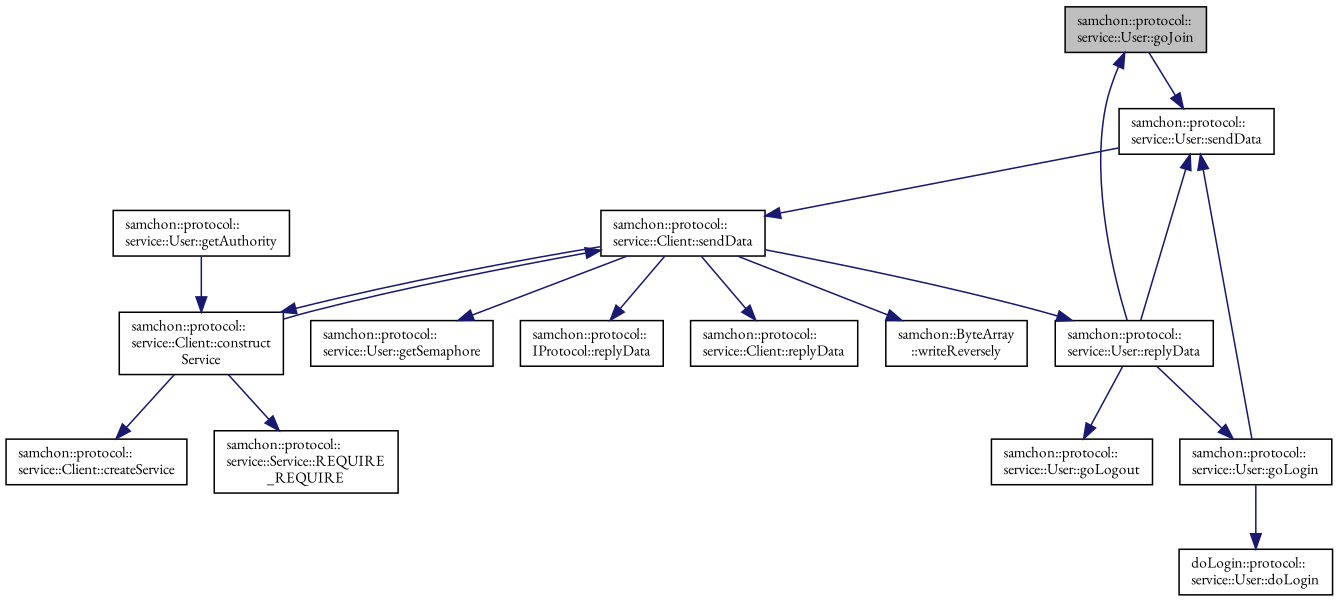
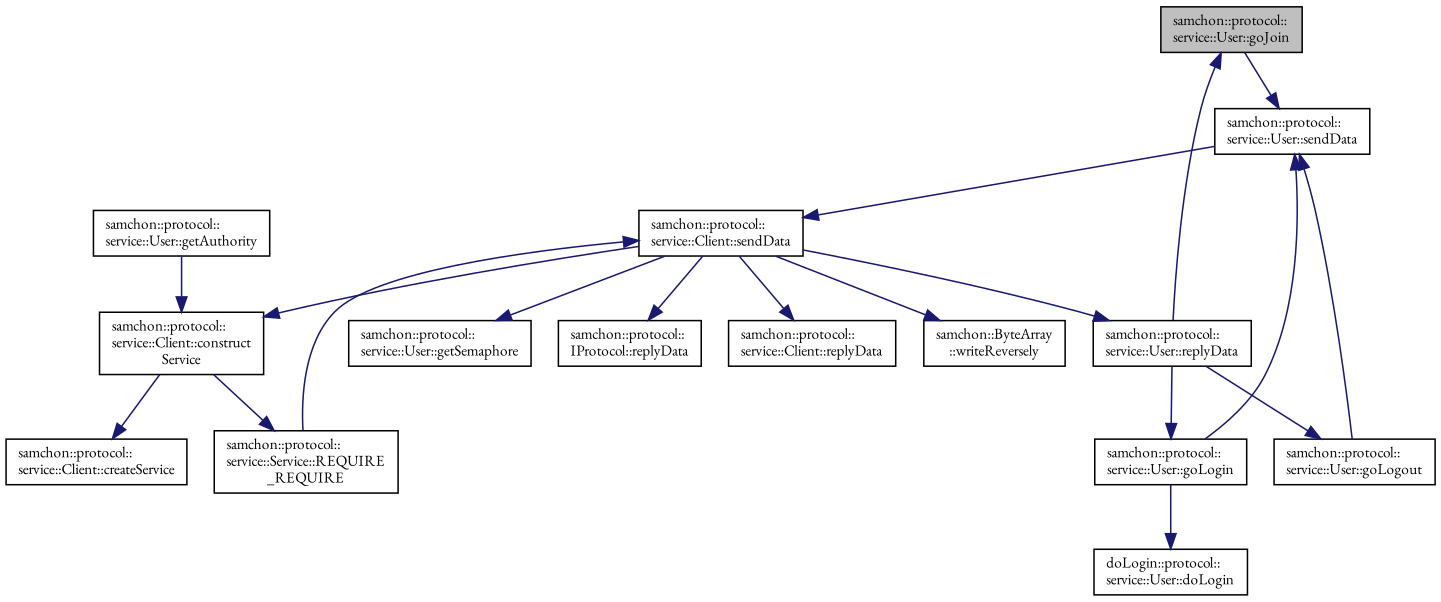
(1163, 245) -> (1333, 303)
(434, 283) -> (423, 273)
